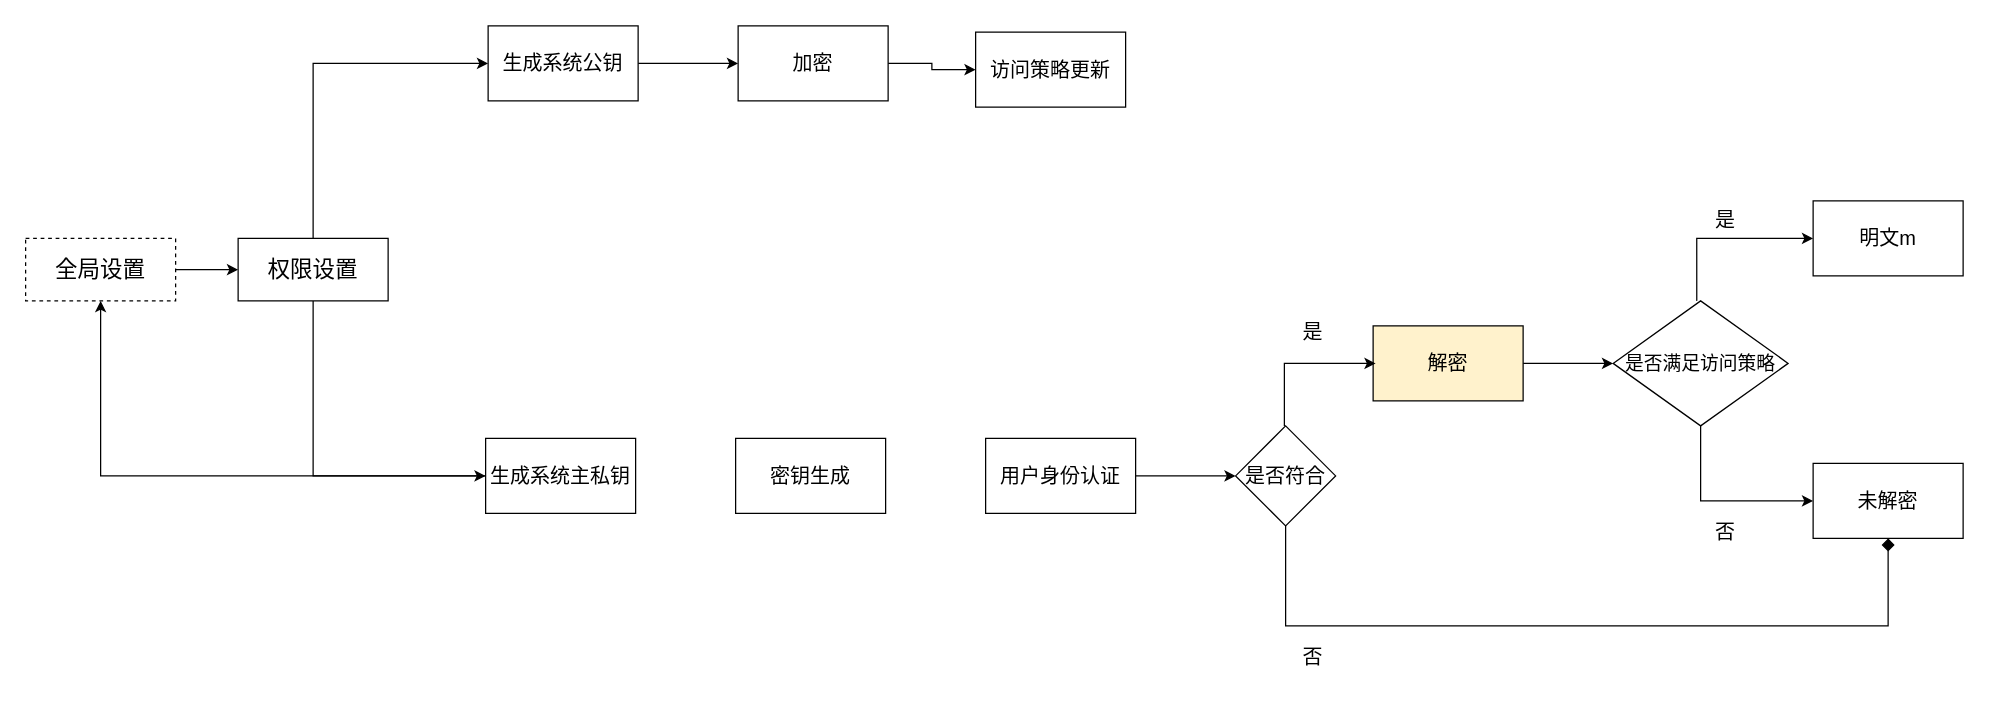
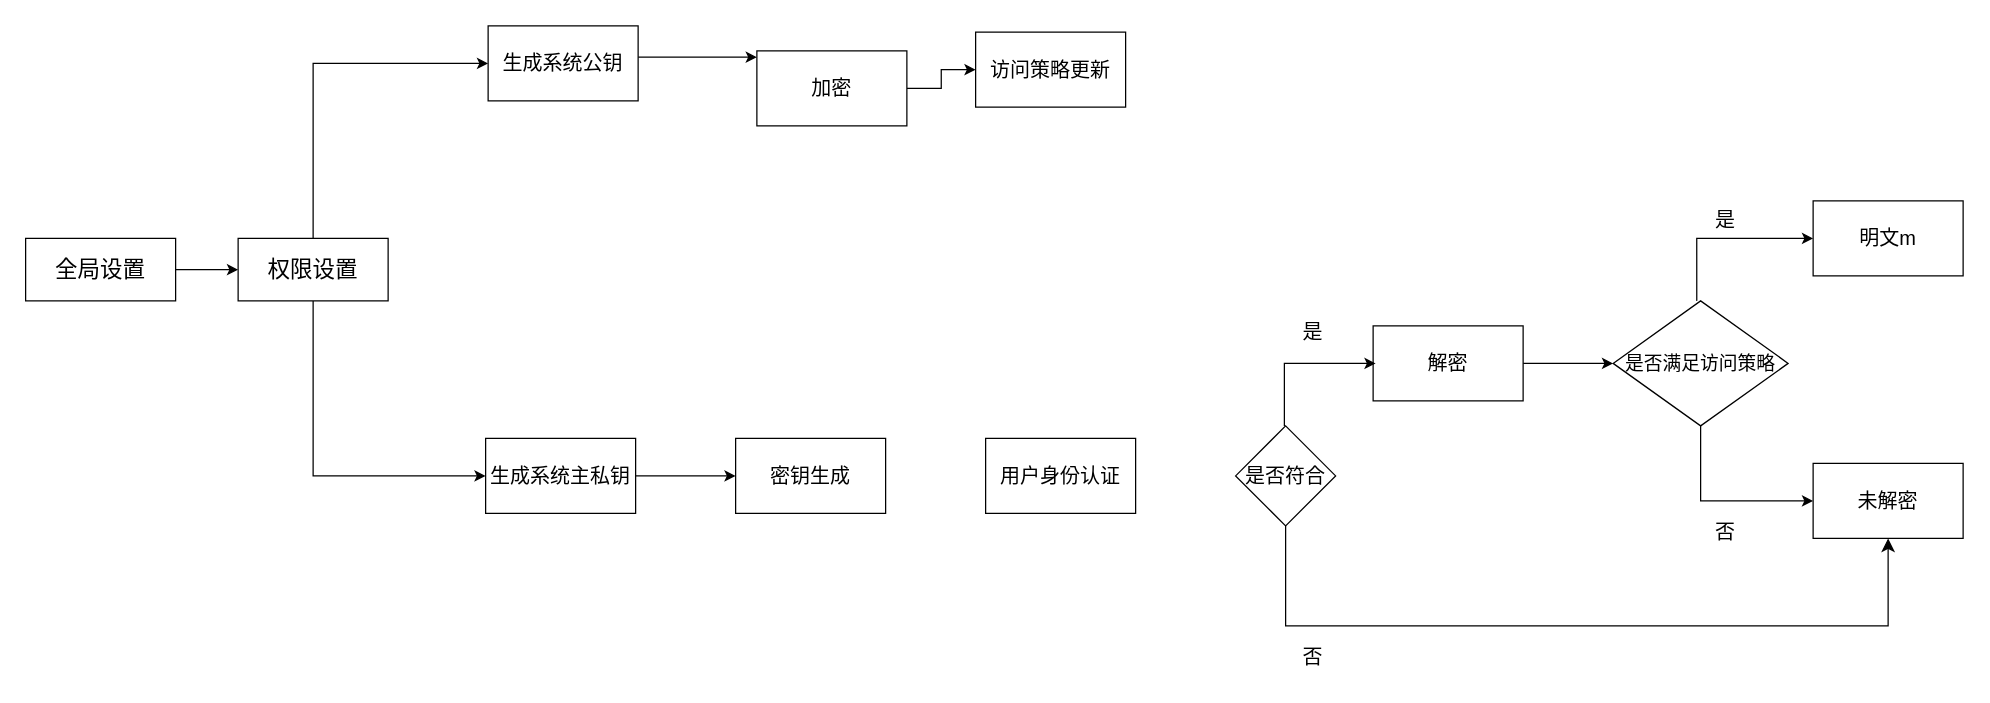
(813, 63) -> (832, 88)
(101, 269) -> (101, 269)
(1448, 363) -> (1448, 363)
(123, 476) -> (682, 476)
(1182, 476) -> none
(1888, 551) -> (1888, 550)
